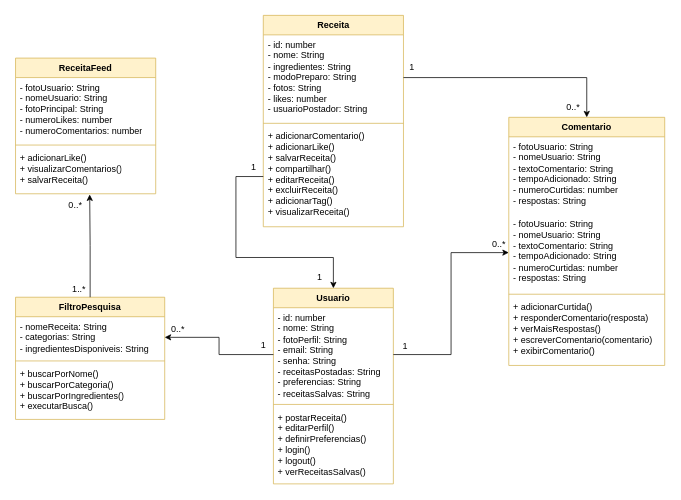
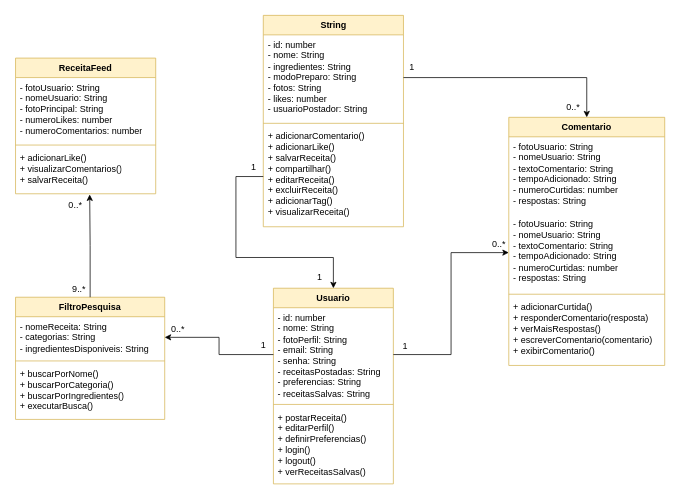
(334, 26) -> (334, 26)
(79, 289) -> (79, 289)
